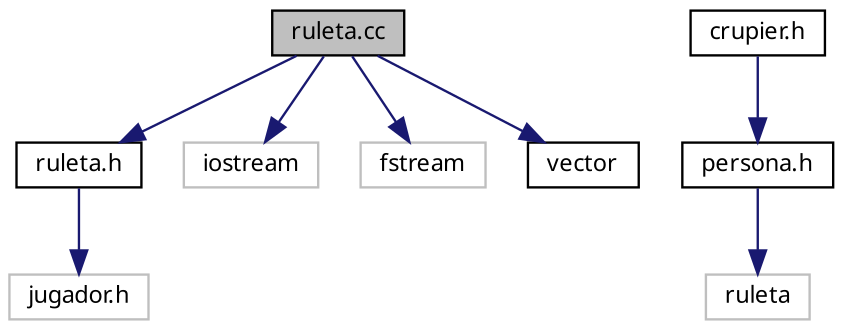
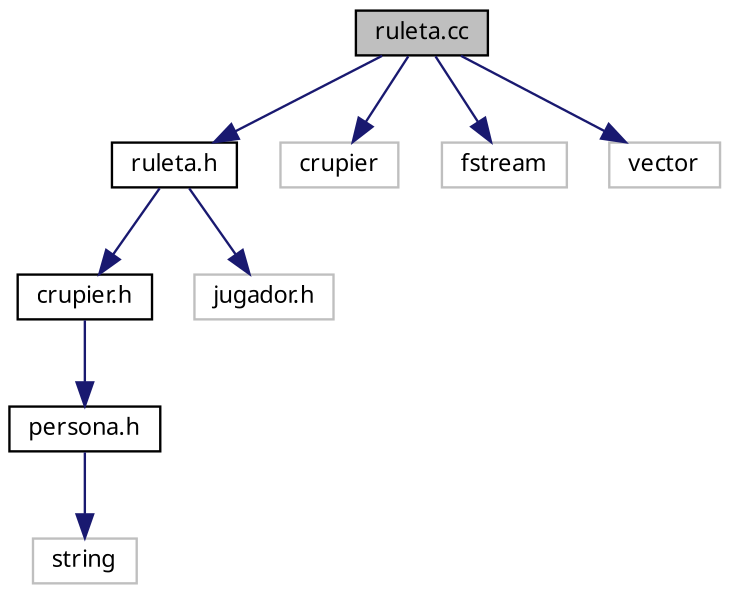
(251, 165) -> (339, 165)
(583, 165) -> (665, 165)
none -> (136, 222)
(758, 297) -> (85, 561)
